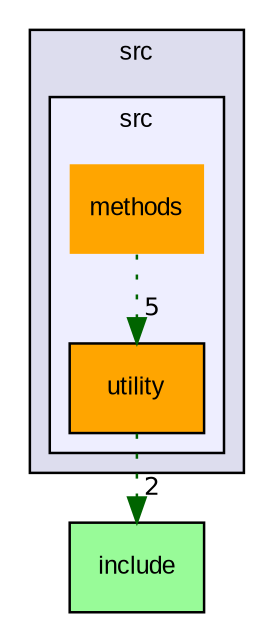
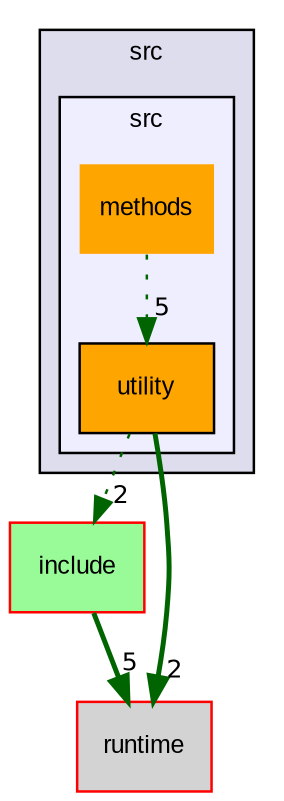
(137, 567) -> (77, 567)
none -> (144, 747)
